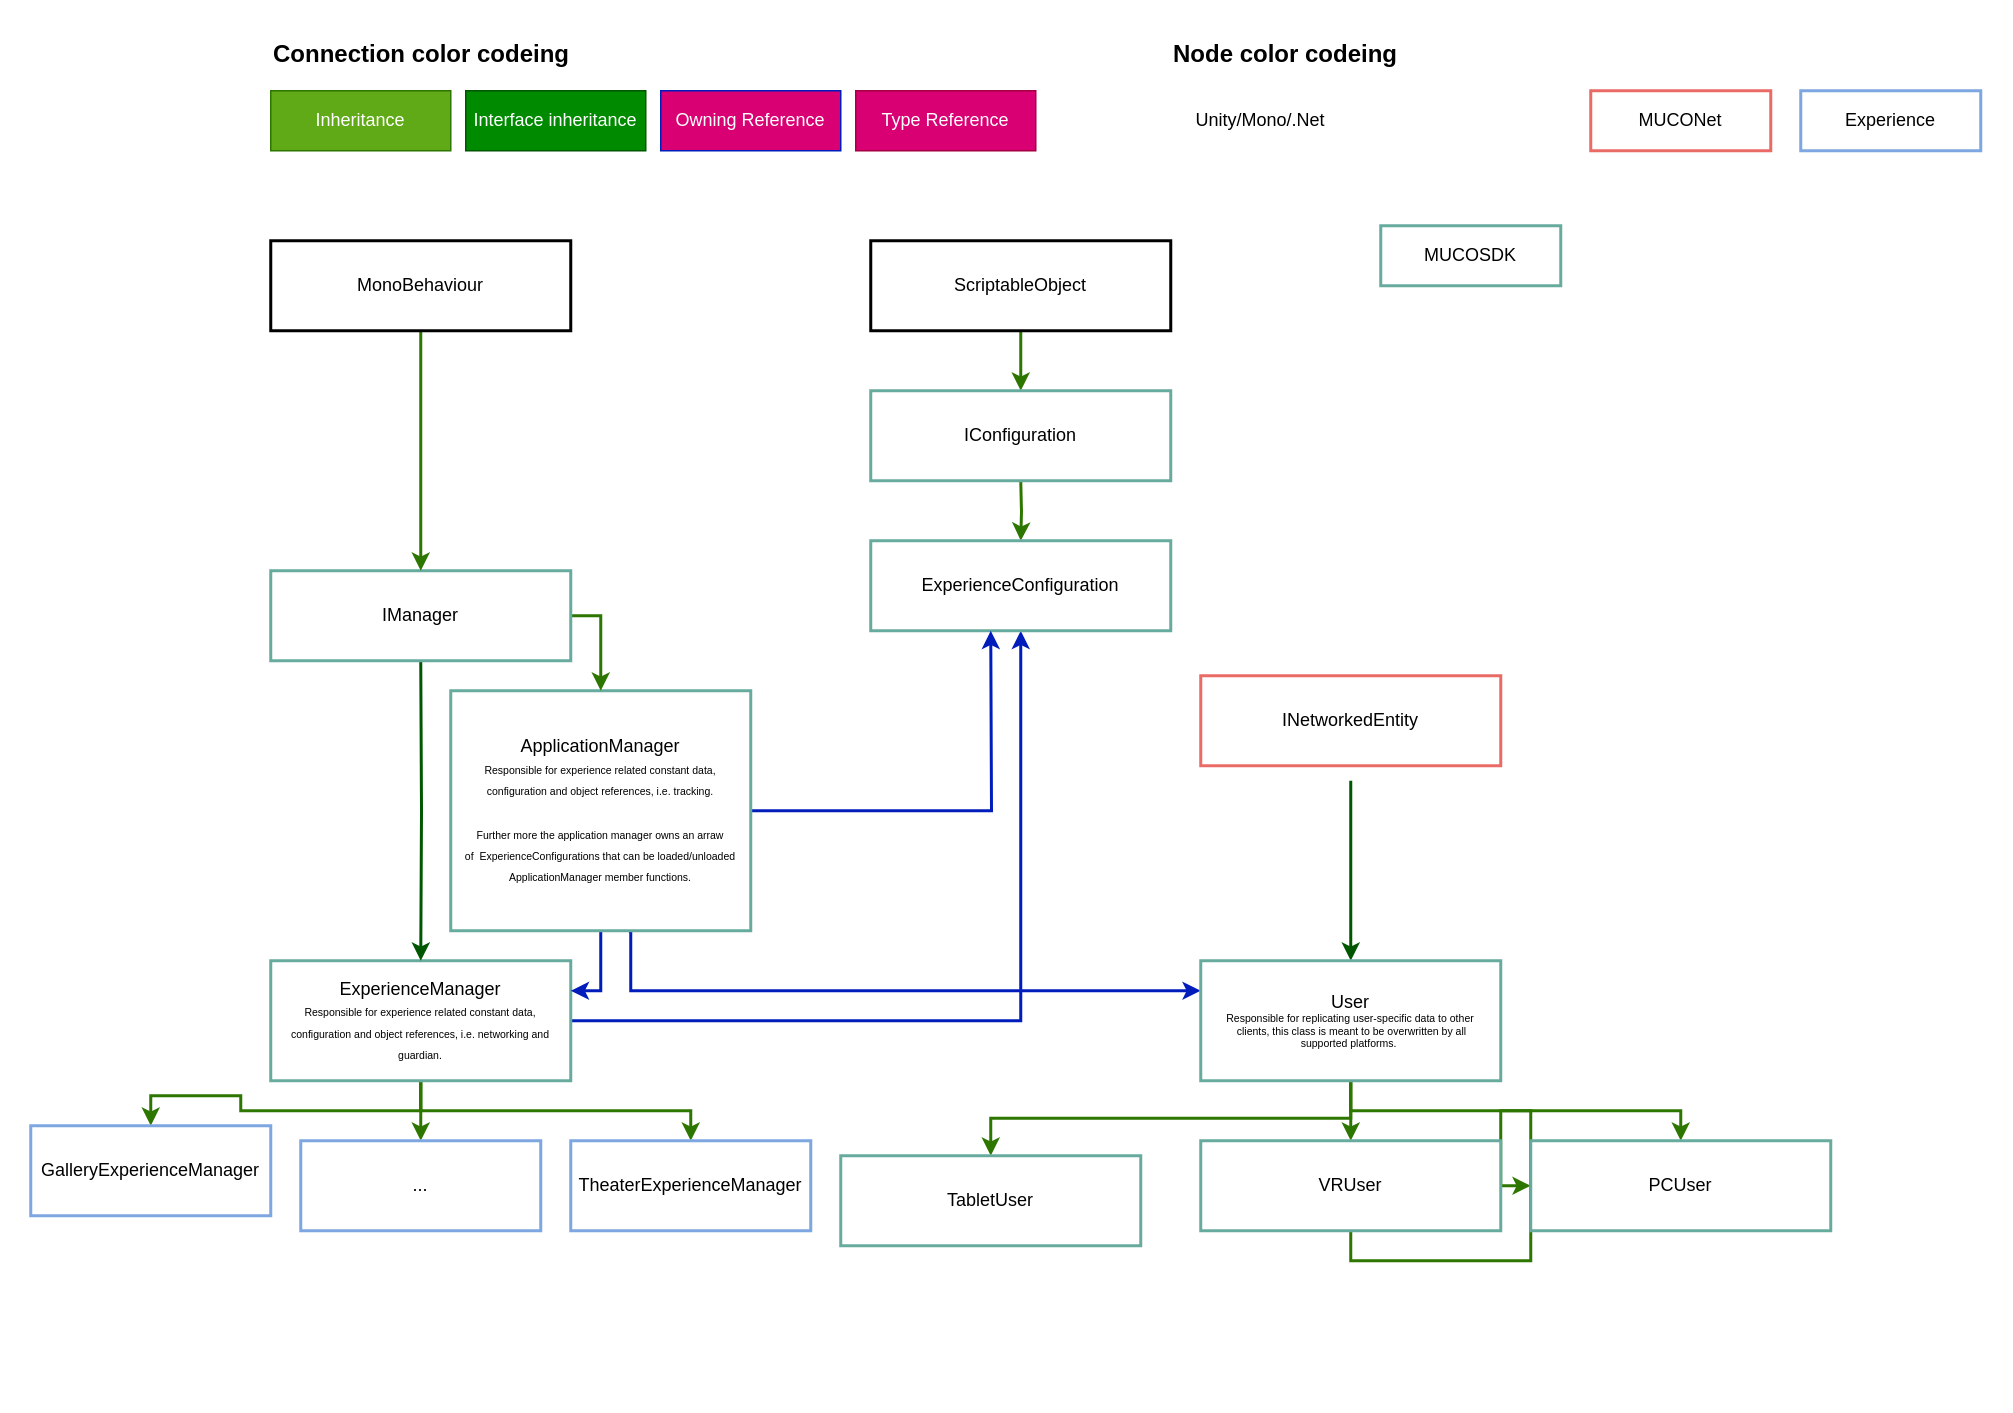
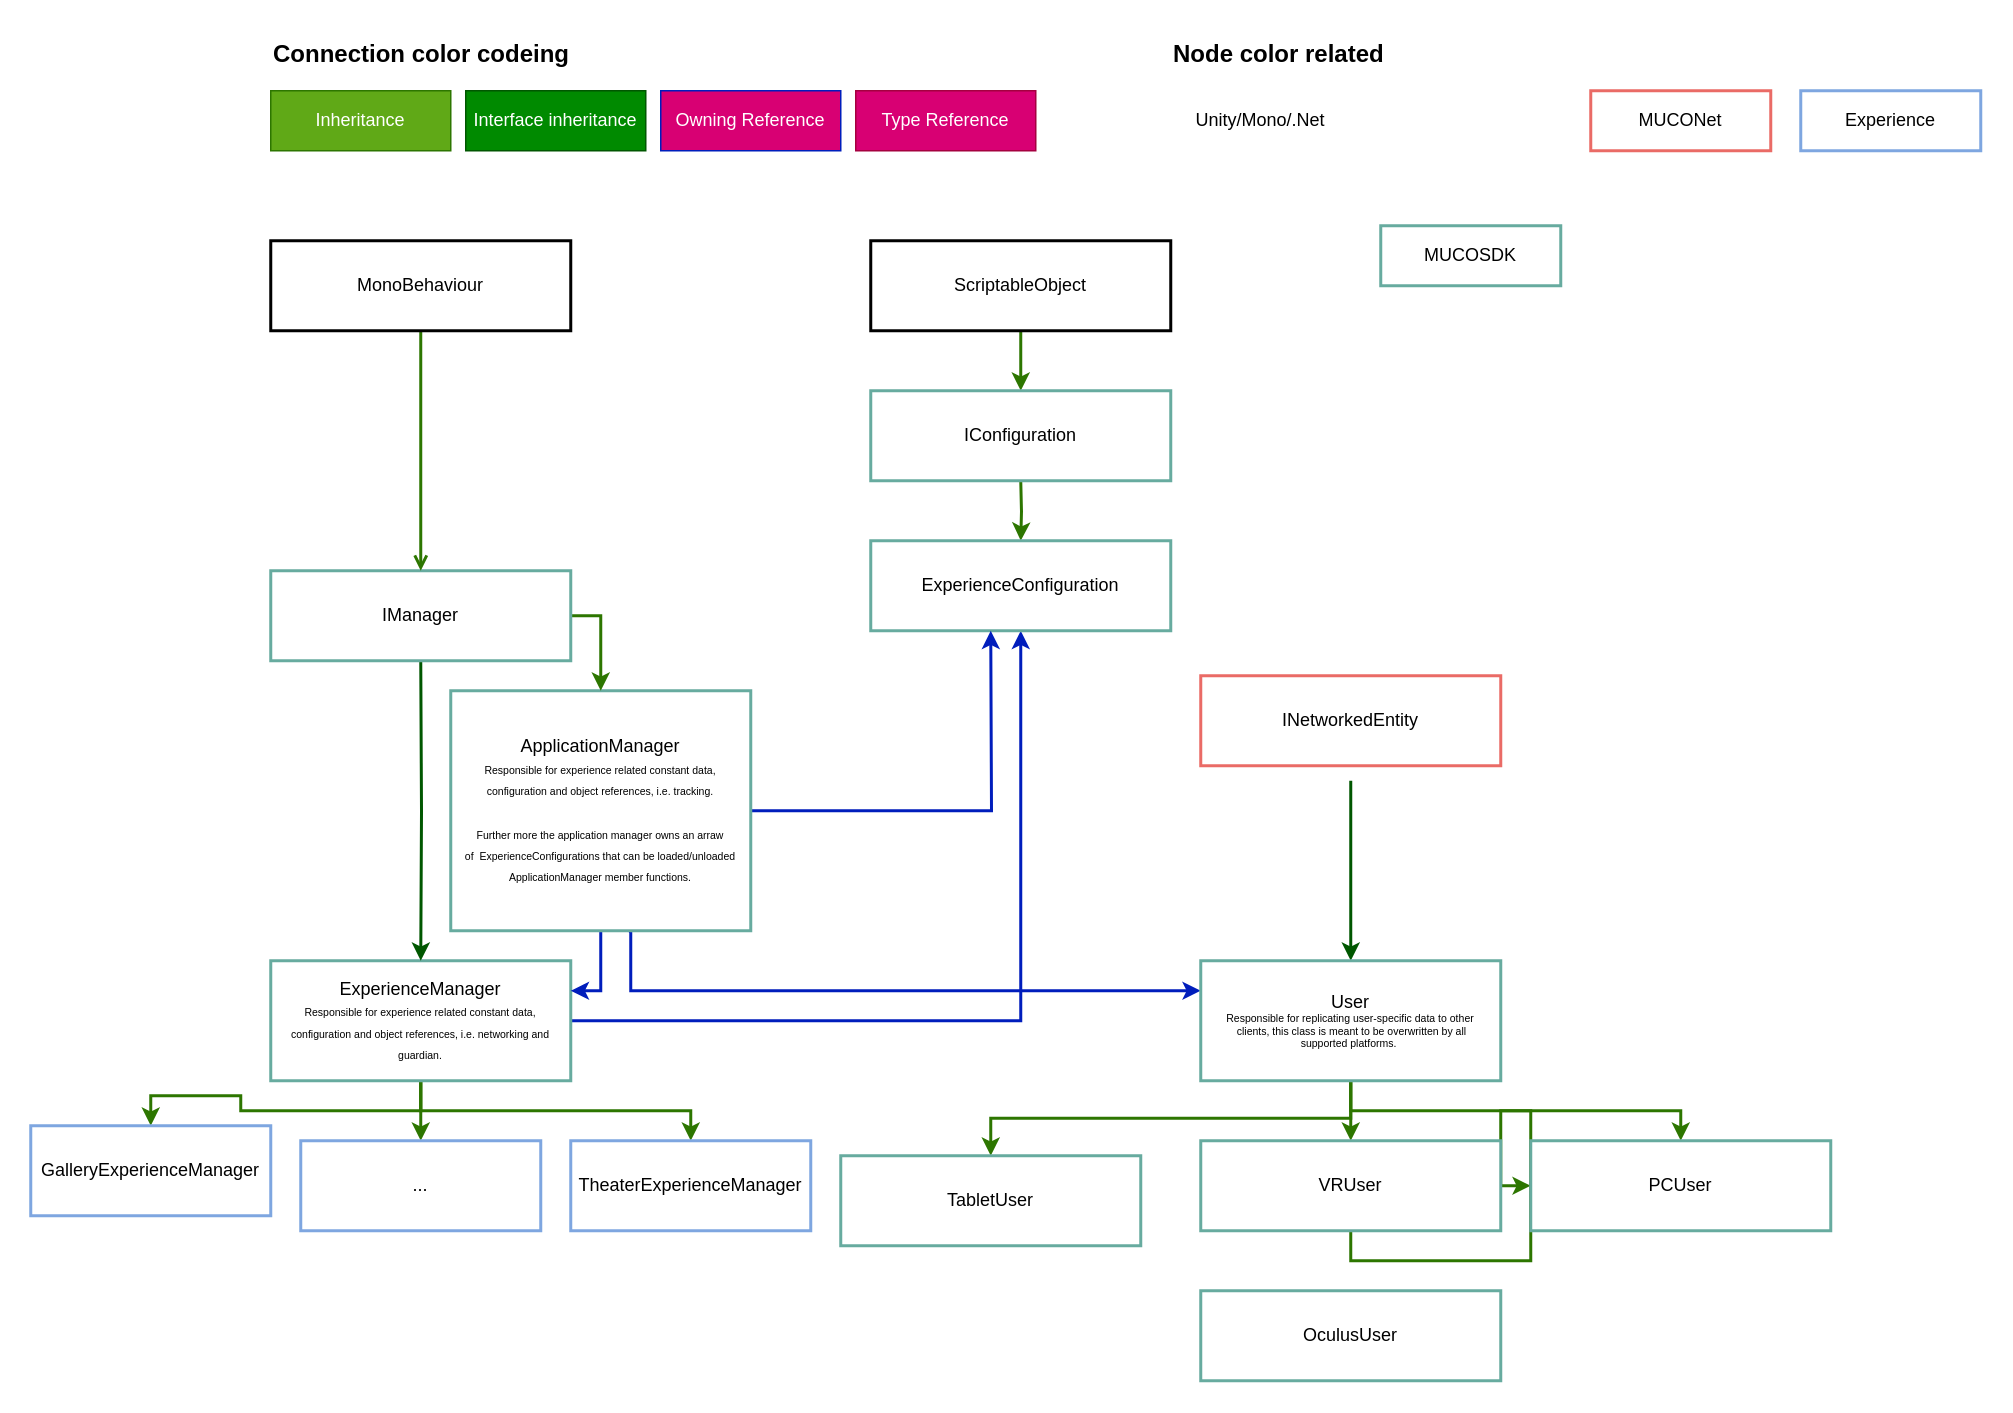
(1221, 53) -> (1221, 53)
(421, 555) -> (421, 557)
none -> (1351, 1336)
